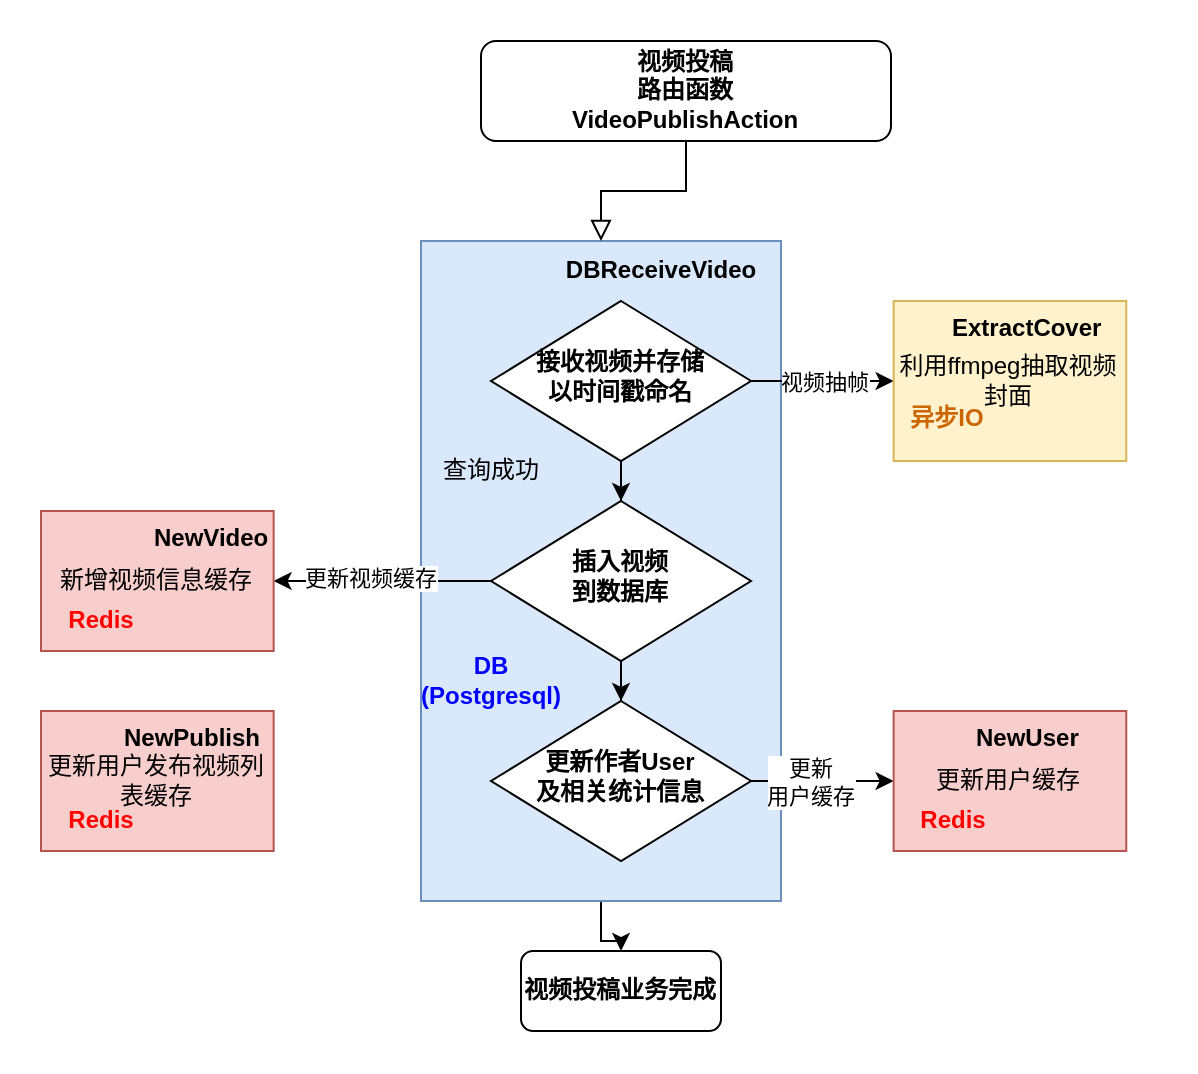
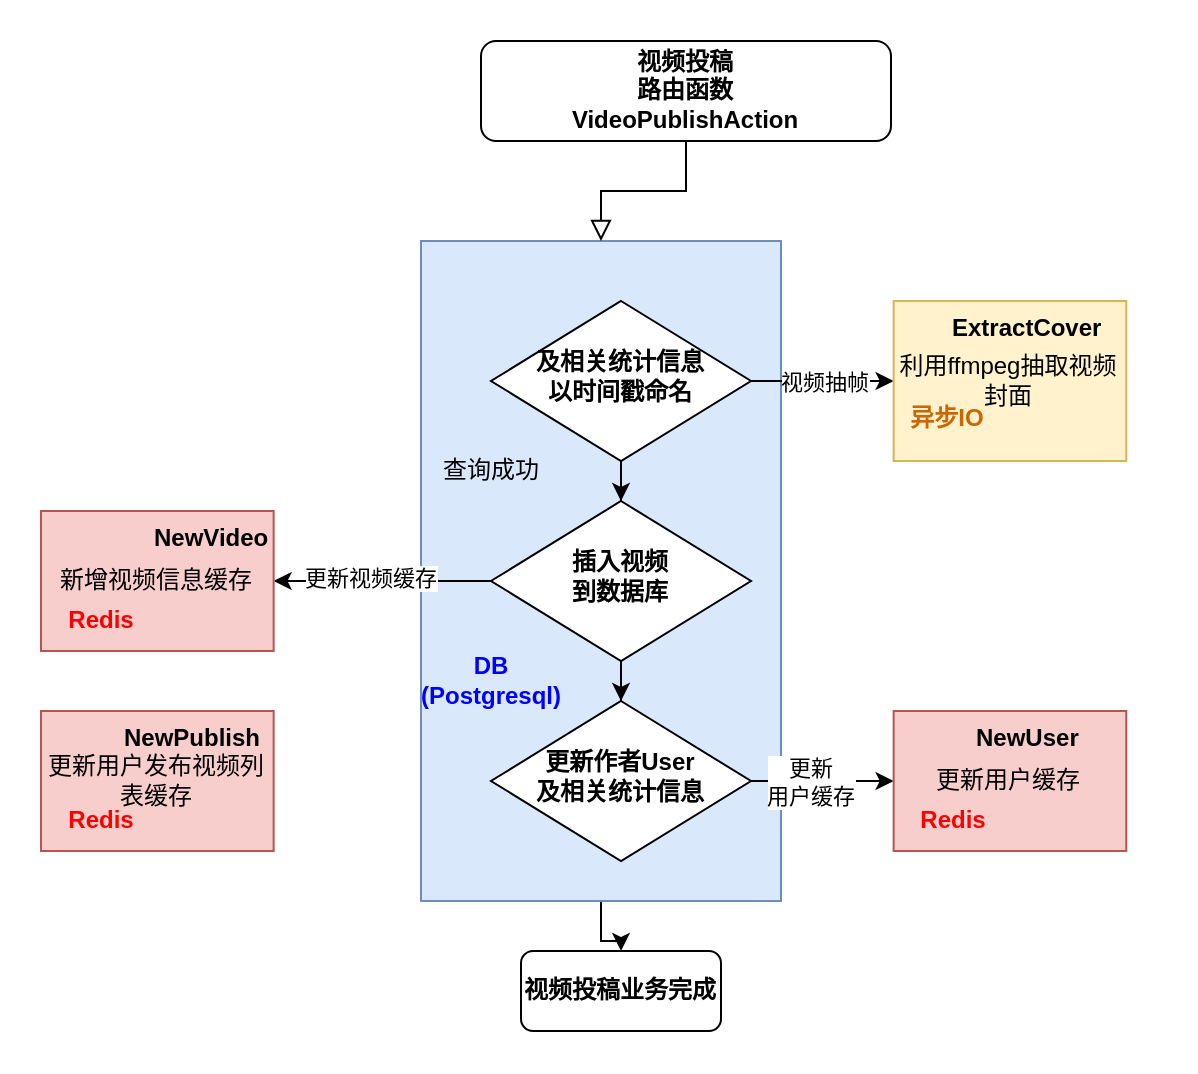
(661, 271) -> none
(621, 377) -> (621, 377)
